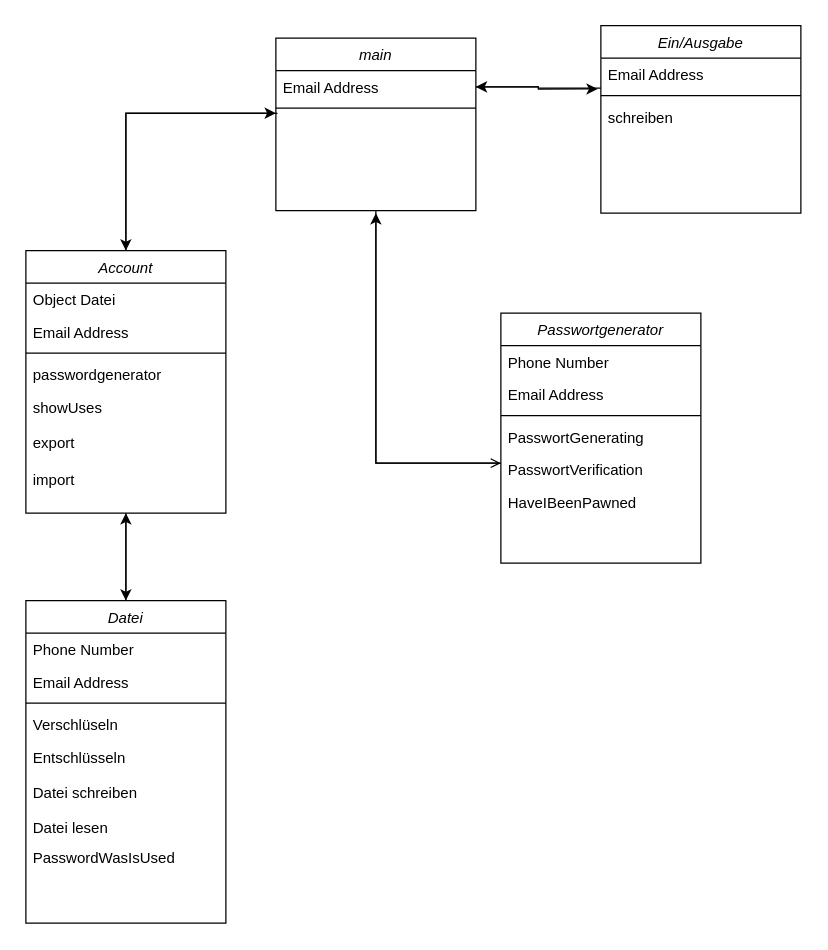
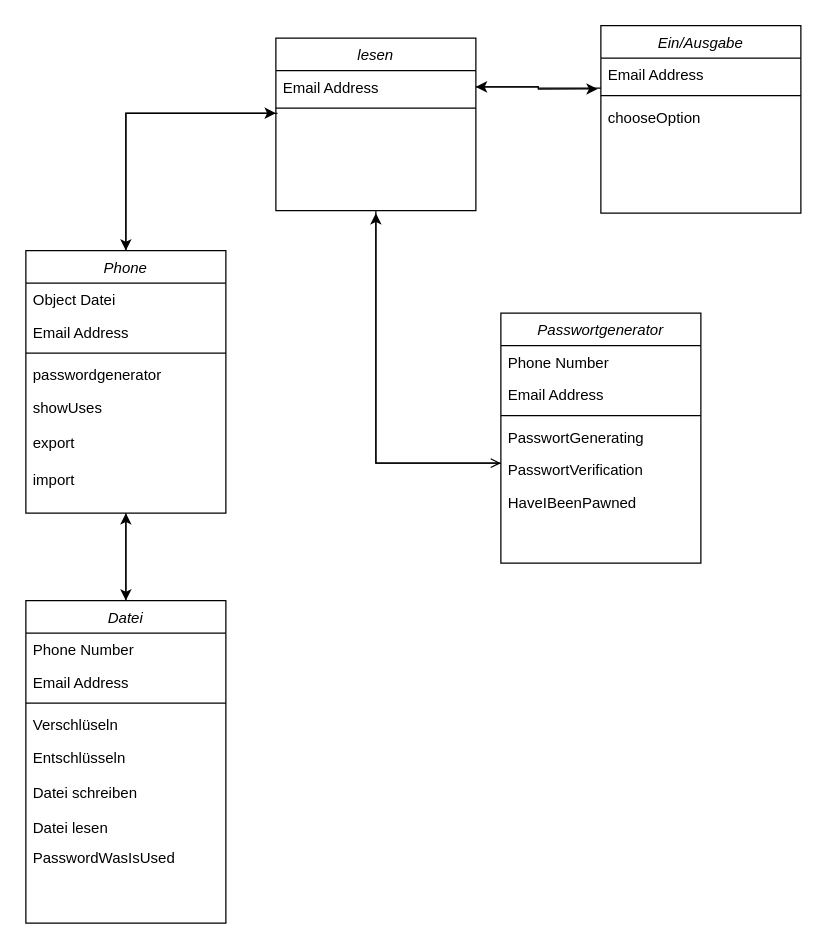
(375, 55) -> (375, 55)
(643, 118) -> (656, 118)
(125, 268) -> (125, 268)
